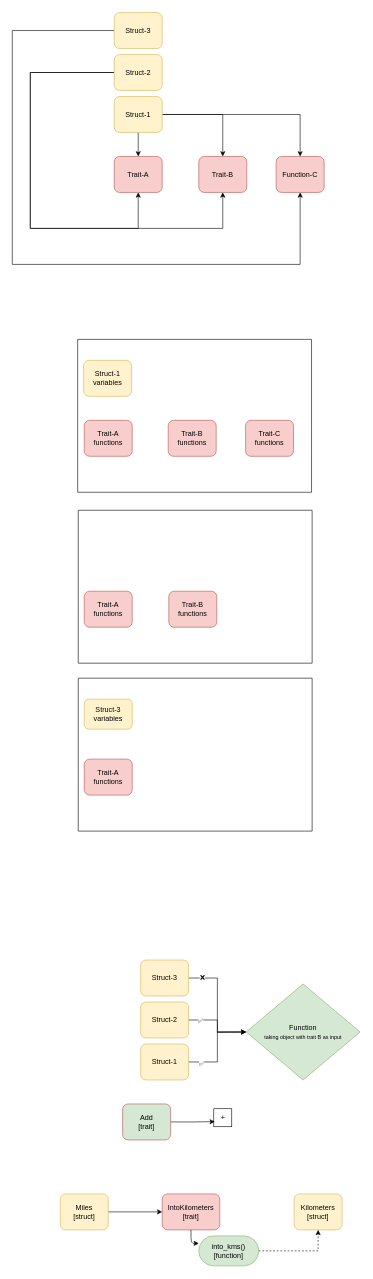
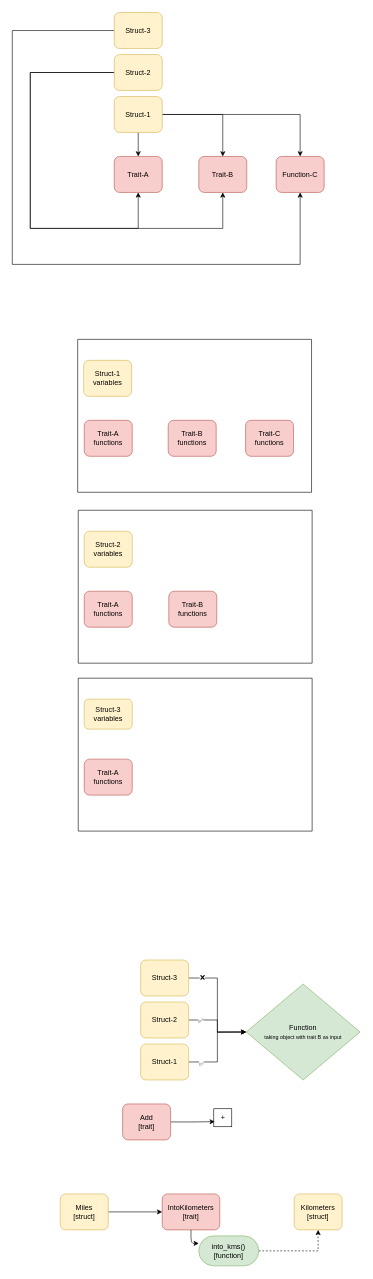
none -> (108, 549)
(147, 1122) -> (147, 1122)
